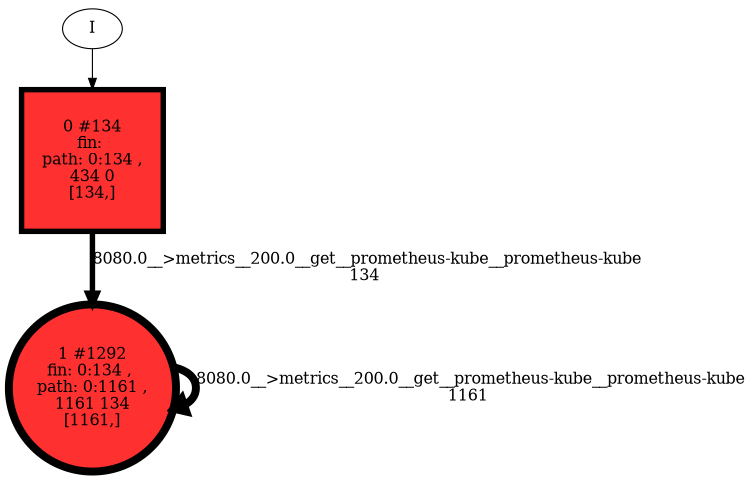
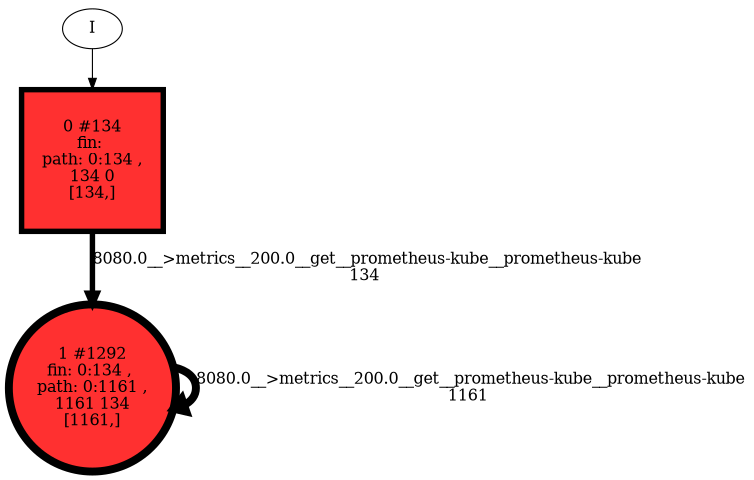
(92, 161) -> (92, 161)
